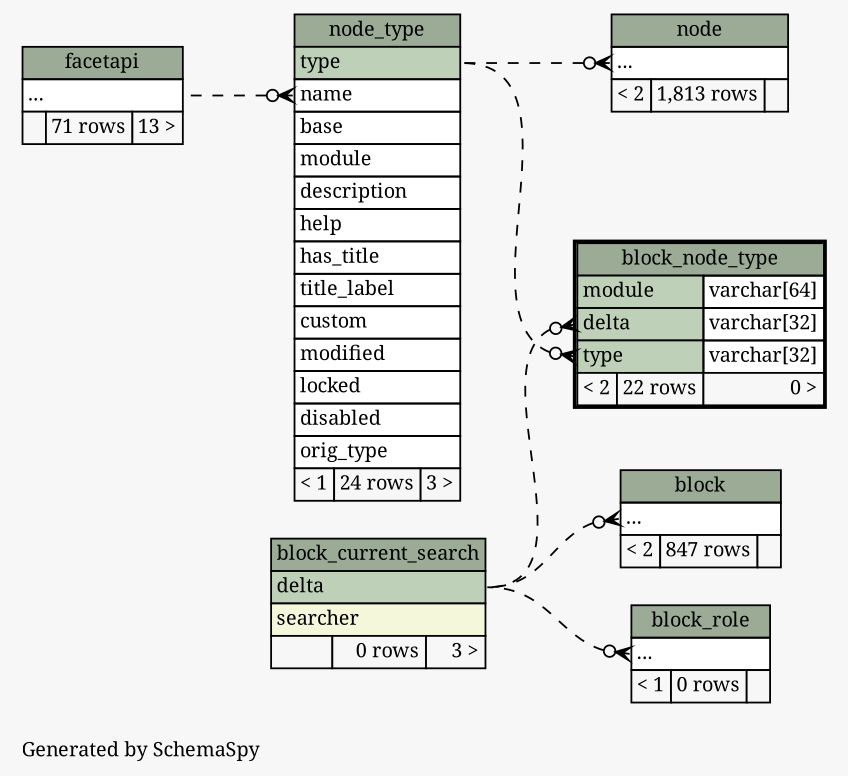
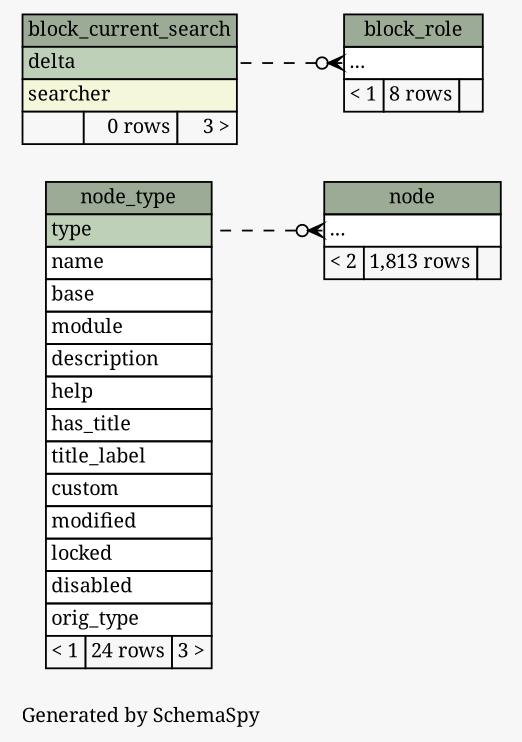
(102, 95) -> none
(700, 324) -> none
(700, 519) -> none
(709, 685) -> (422, 95)
